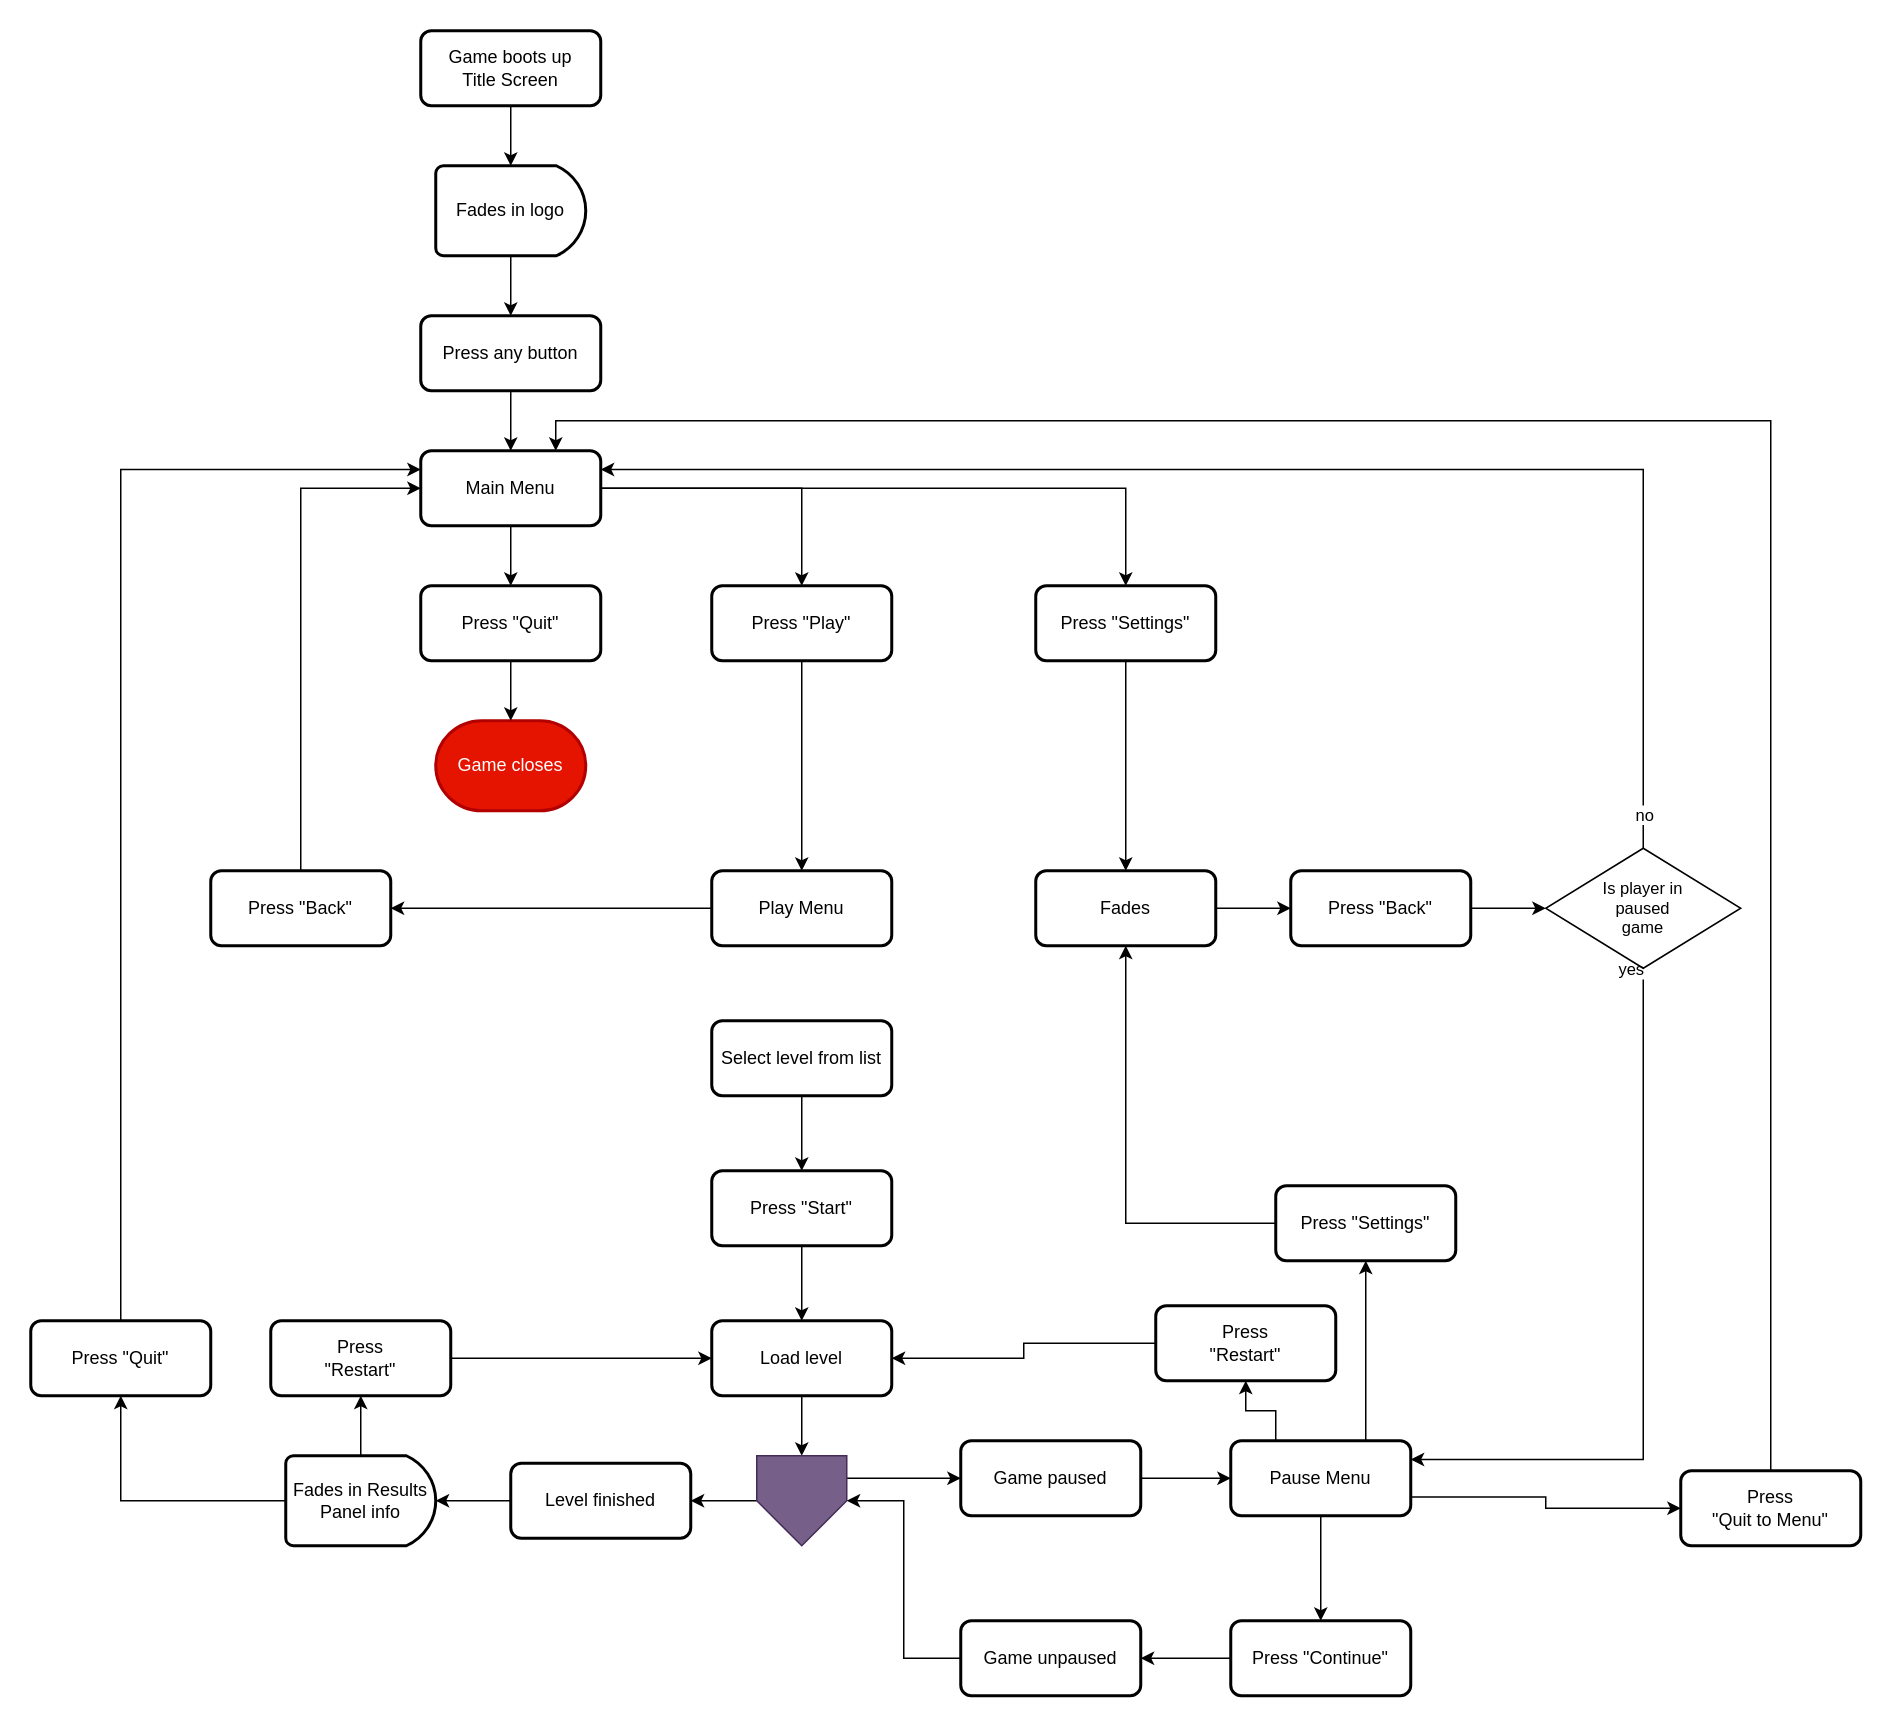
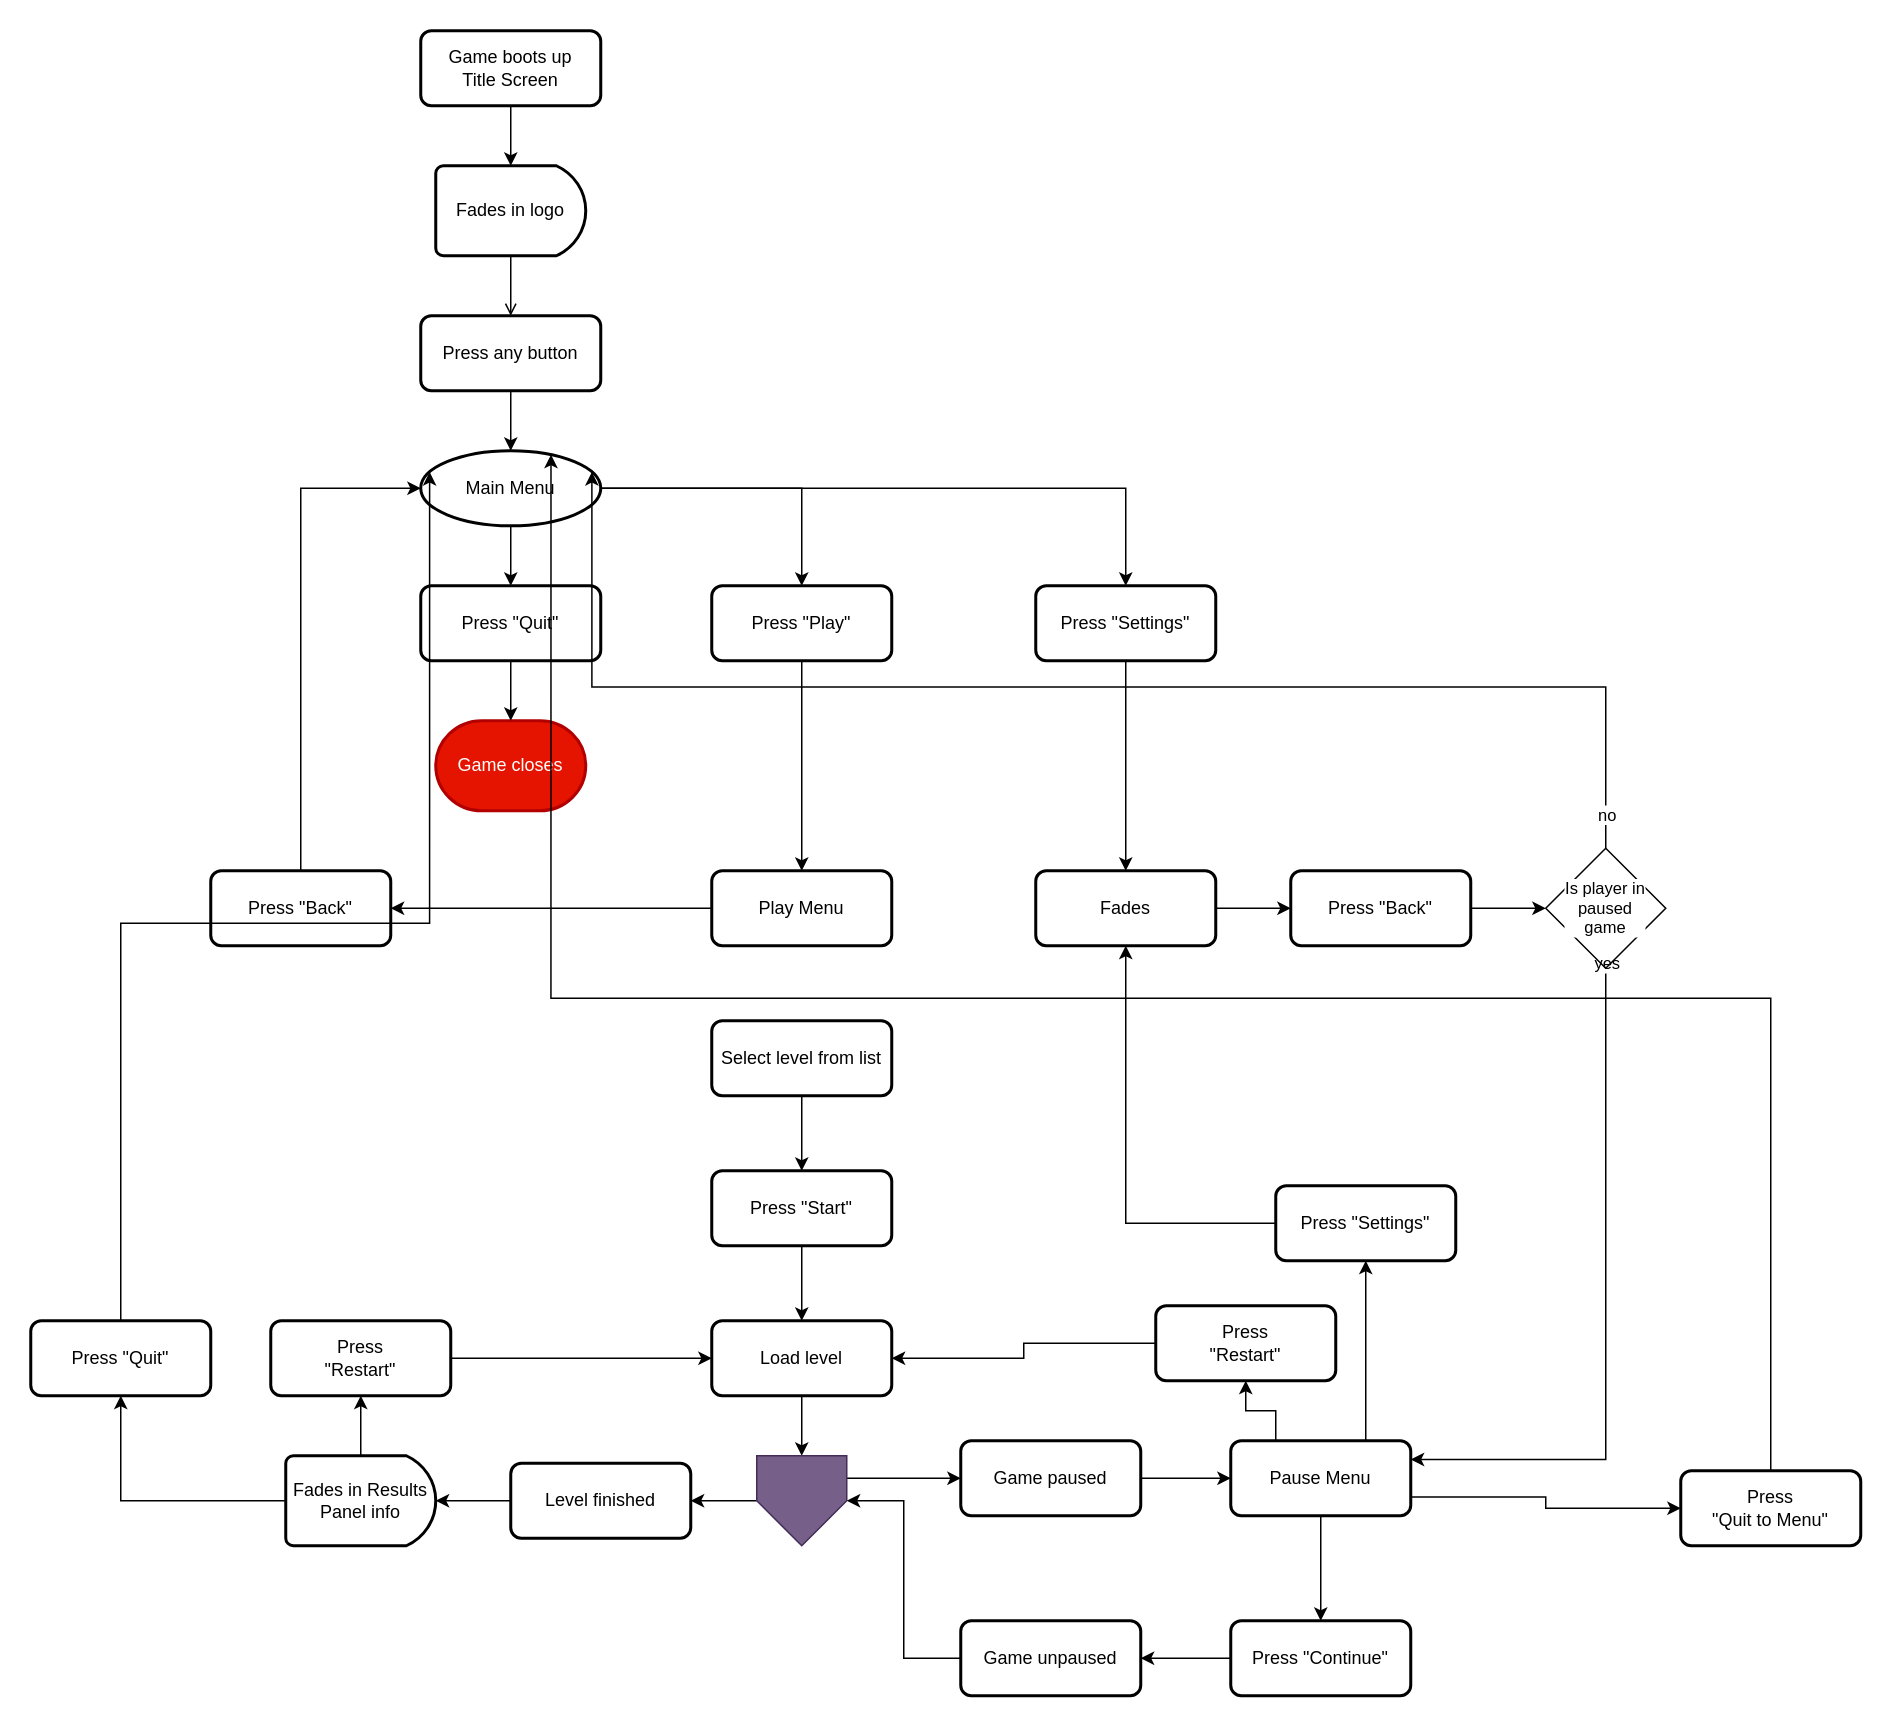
(511, 304) -> (511, 306)
(511, 488) -> (511, 488)
(1643, 908) -> (1606, 908)
